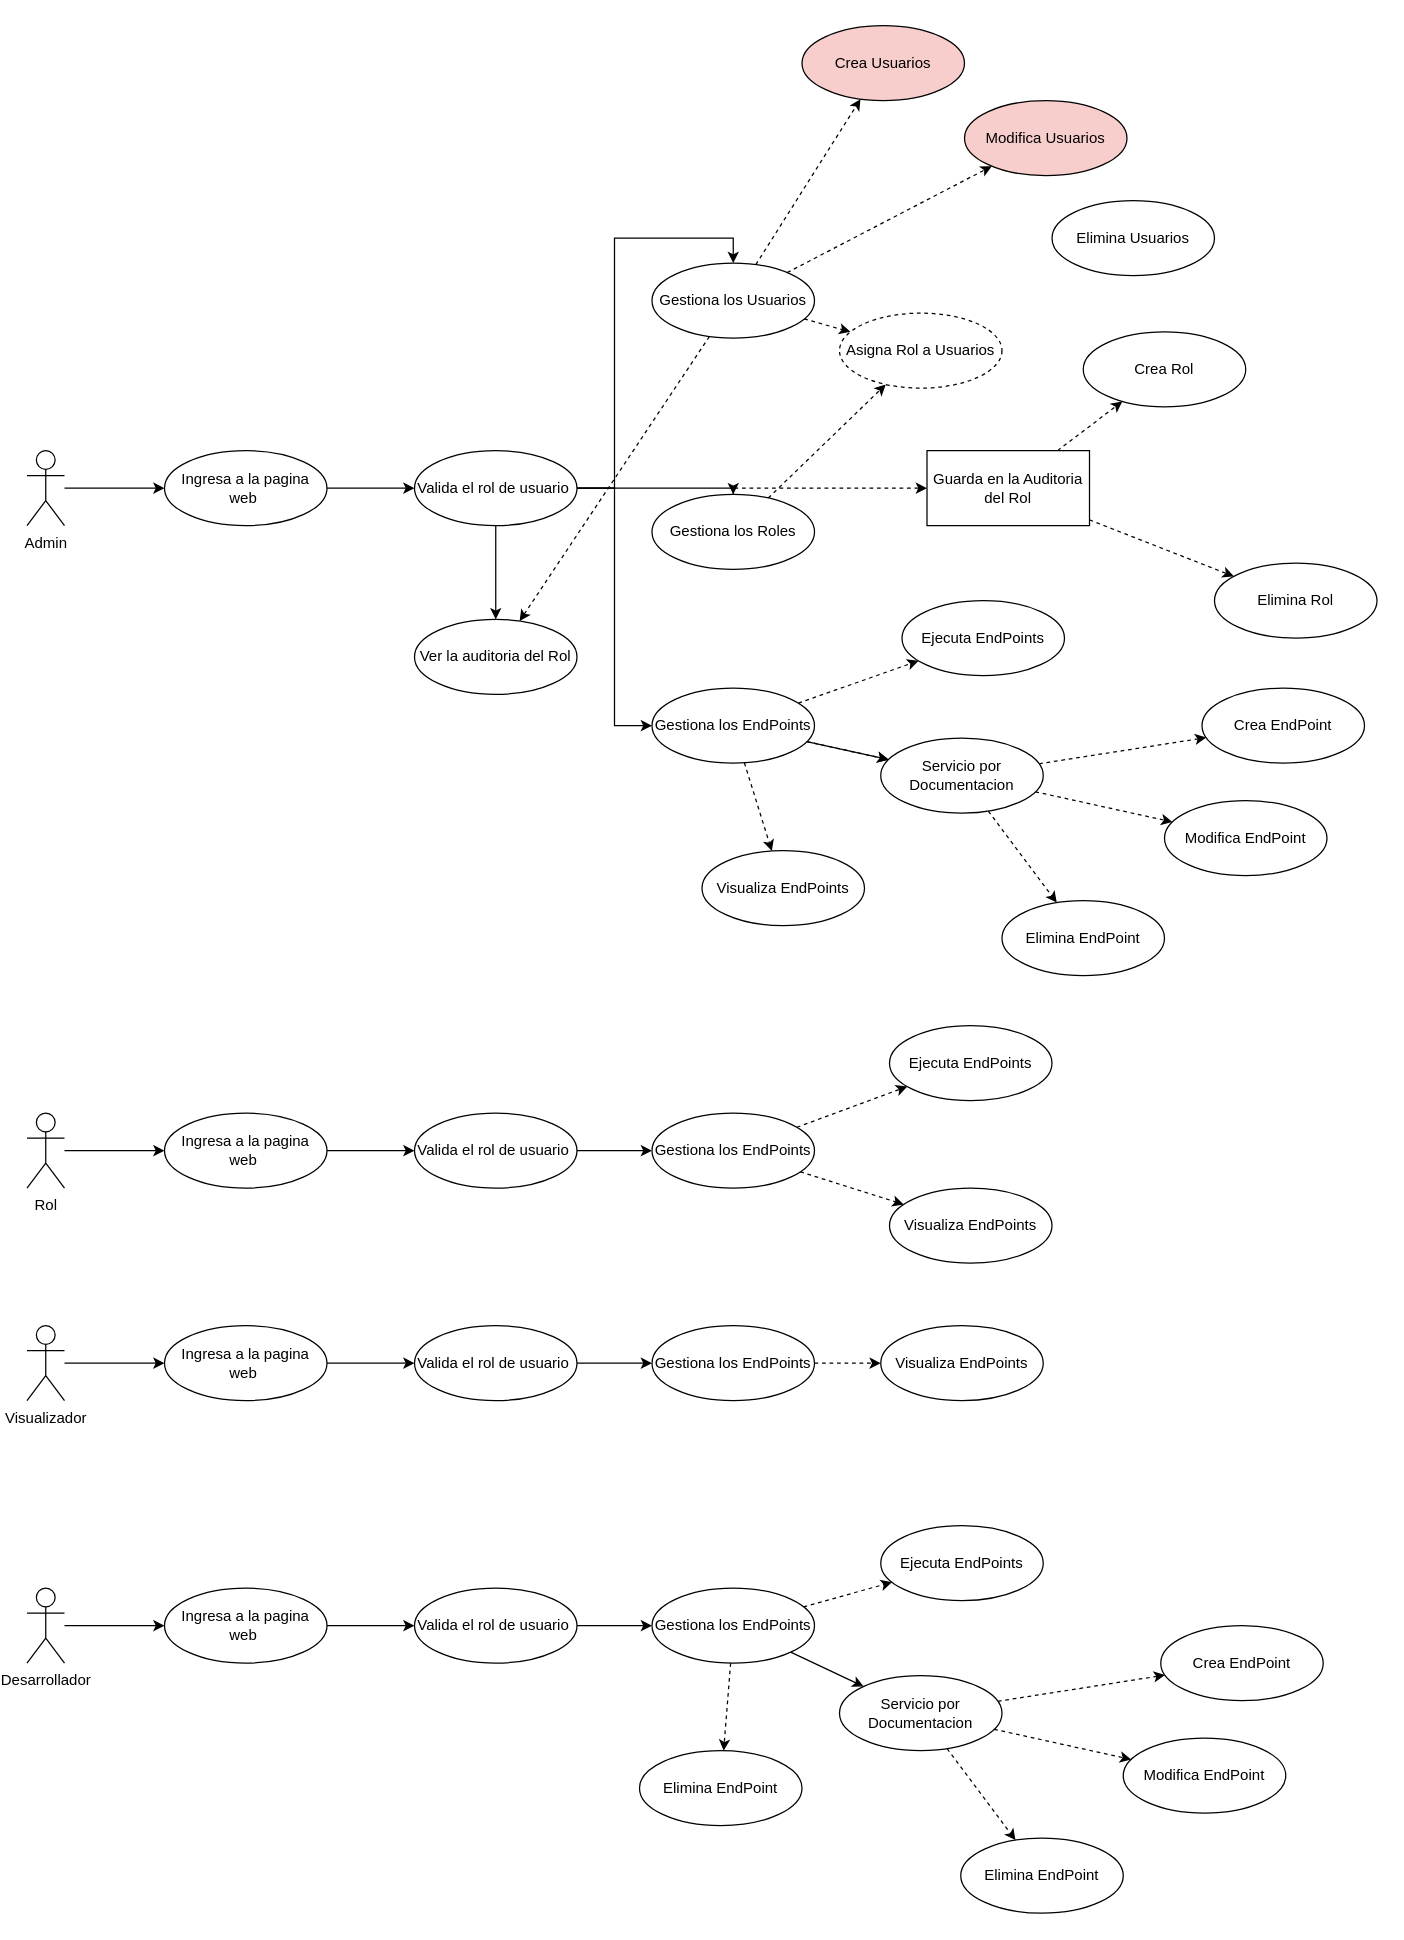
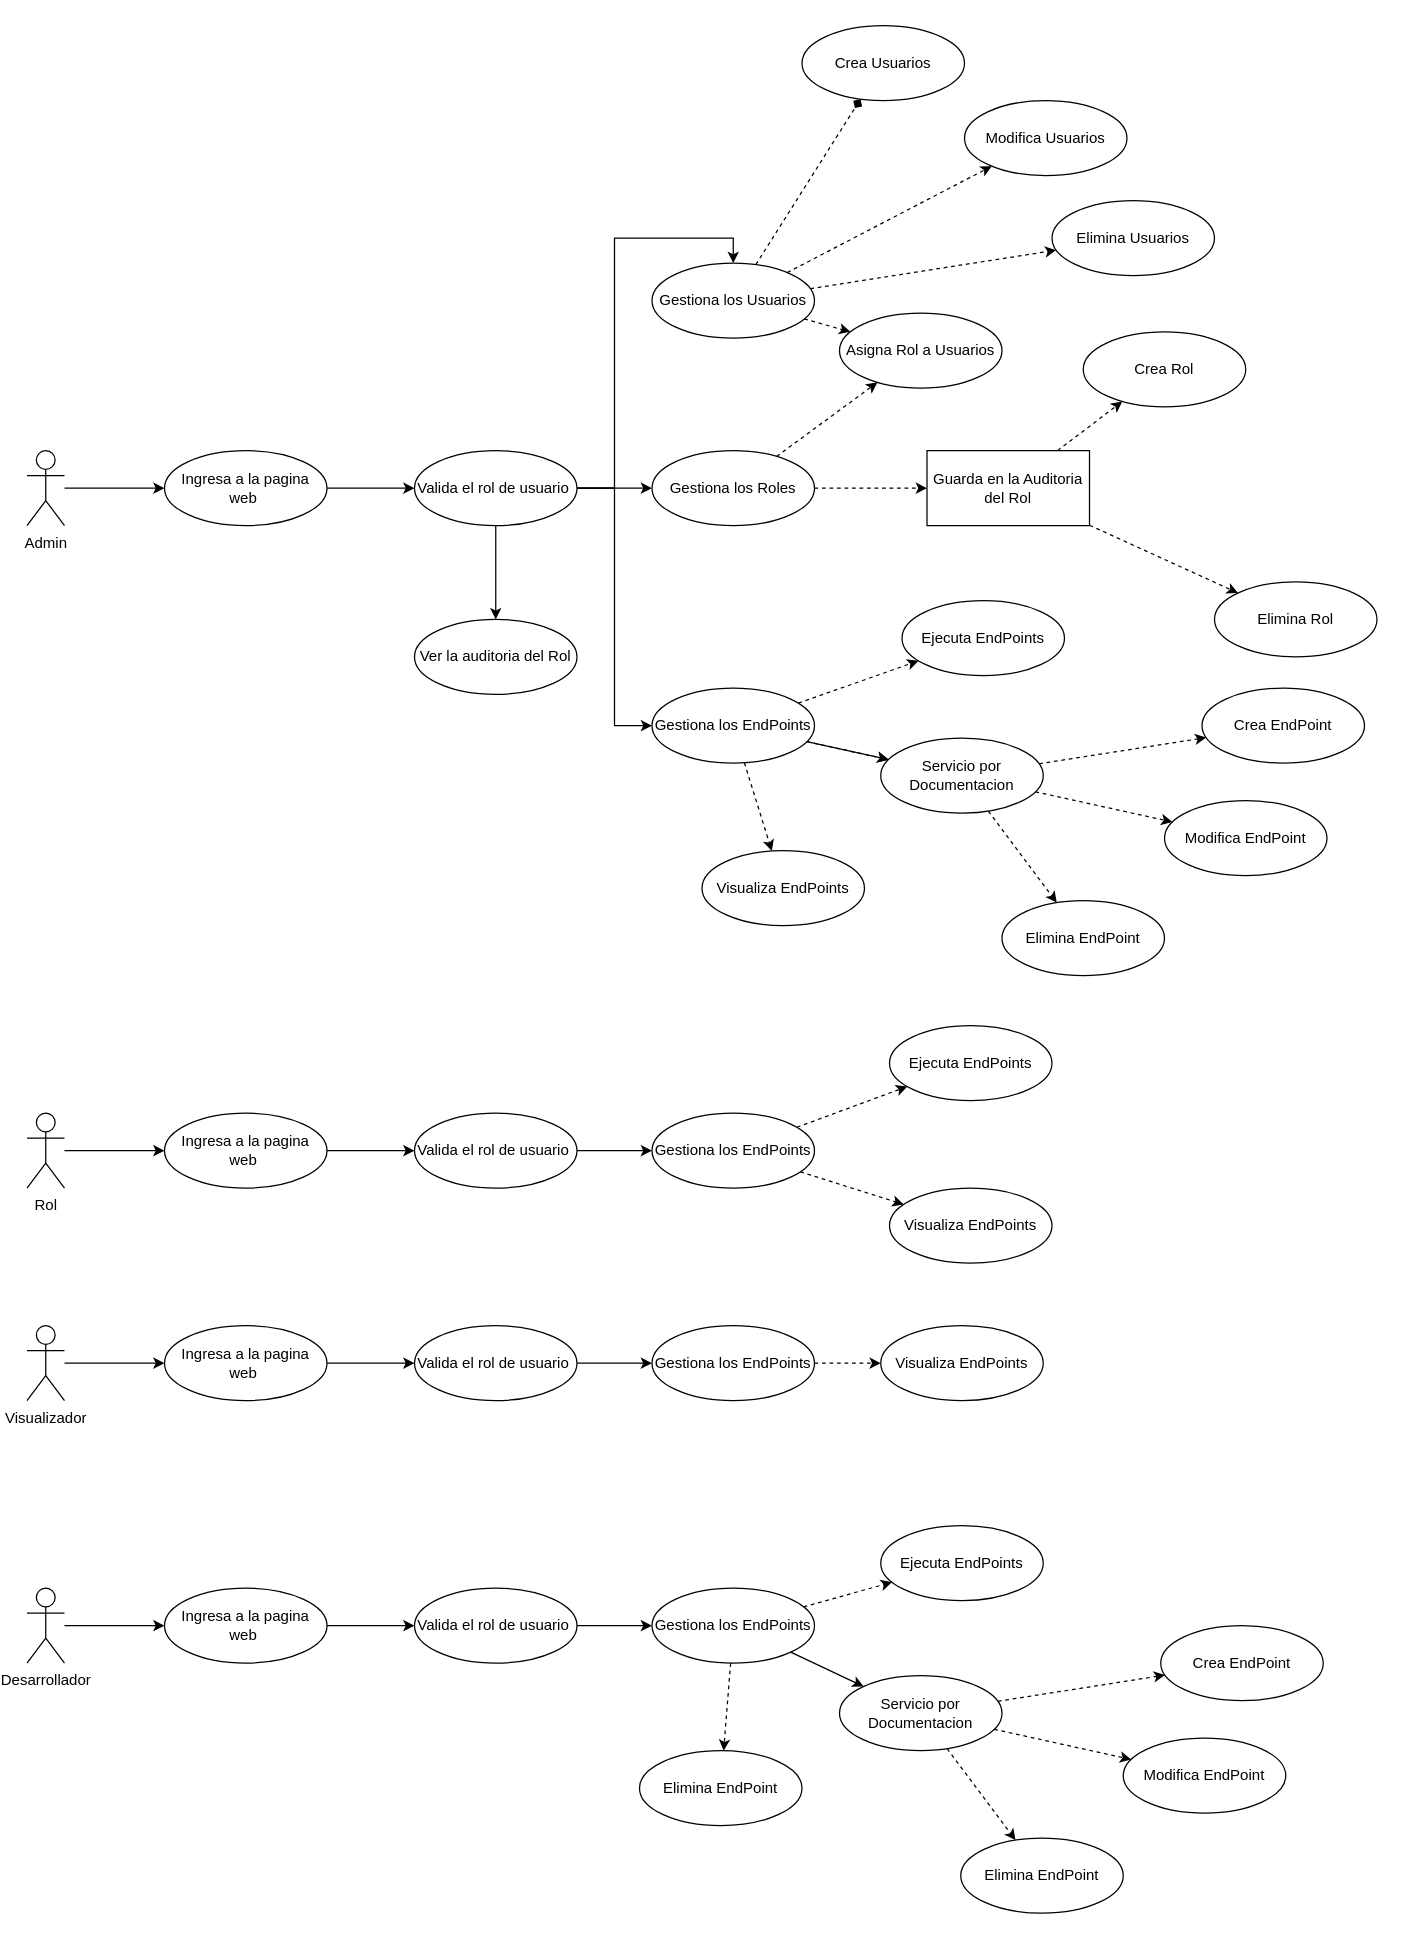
(883, 63) -> (883, 63)
(855, 108) -> (855, 108)
(1046, 138) -> (1046, 138)
(921, 351) -> (921, 351)
(663, 406) -> (929, 270)
(733, 532) -> (733, 488)
(1296, 601) -> (1296, 619)
